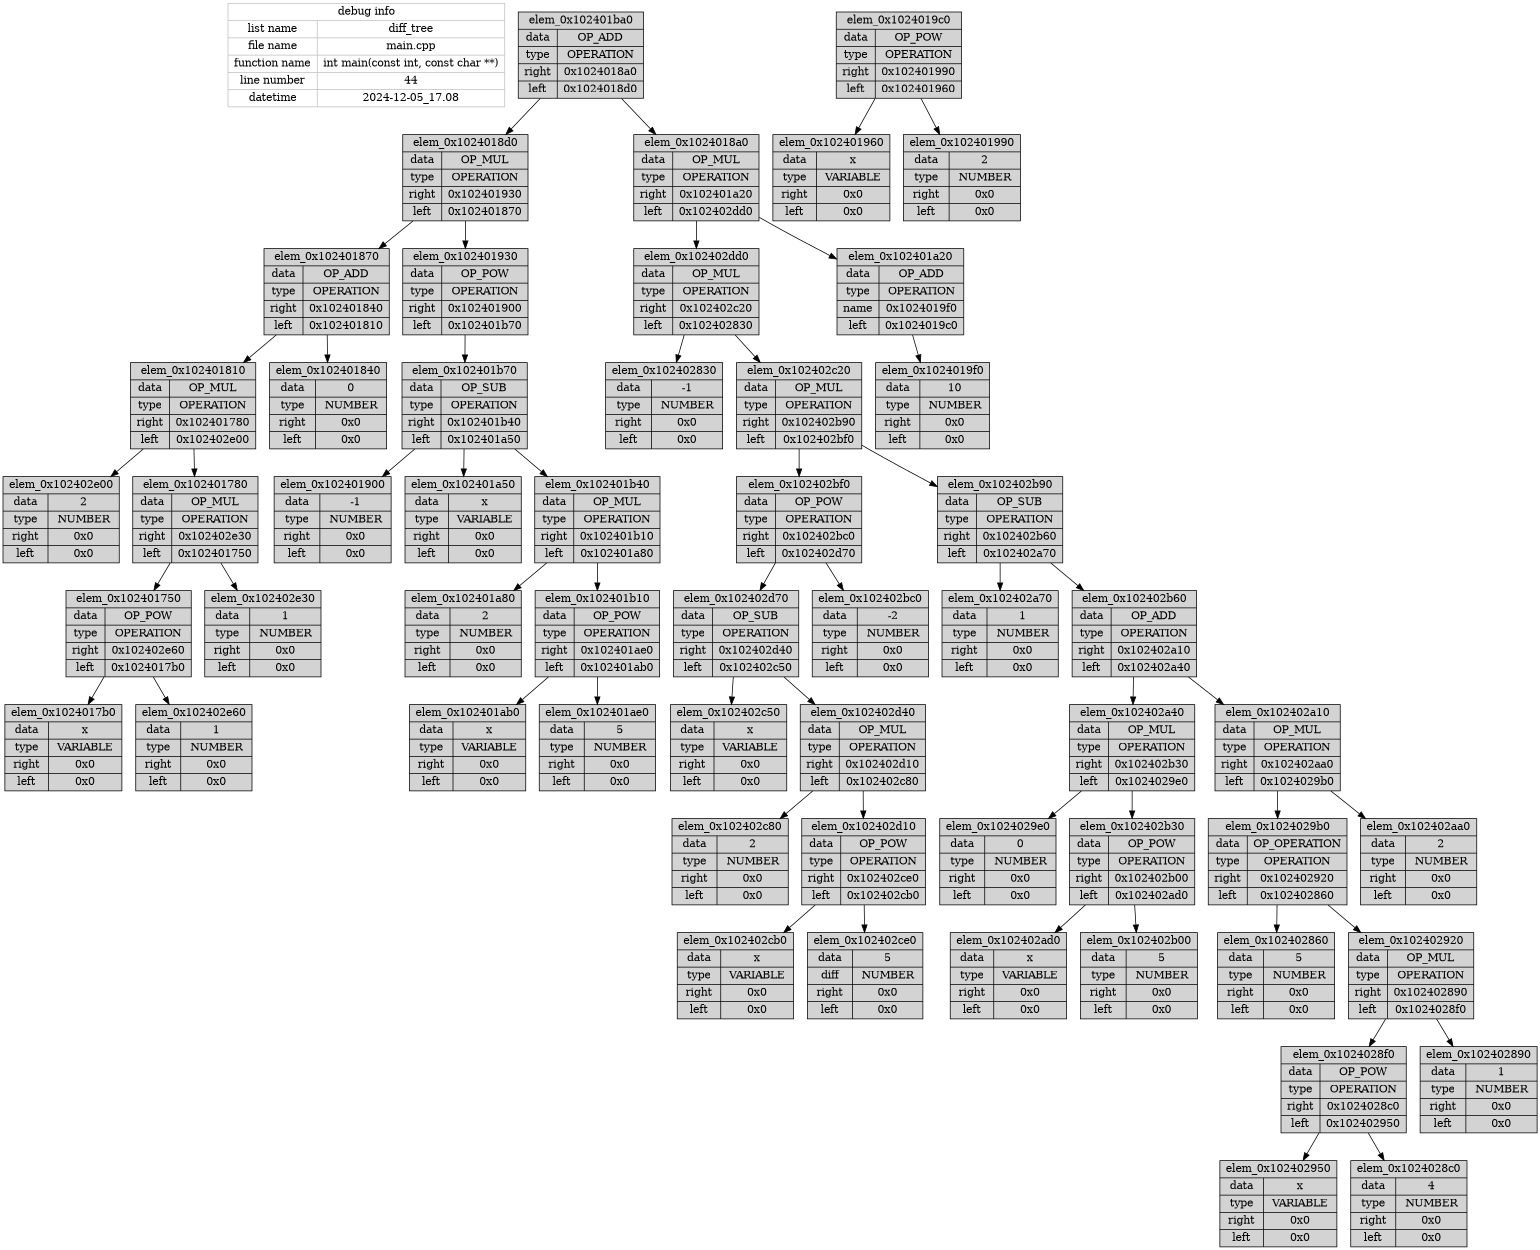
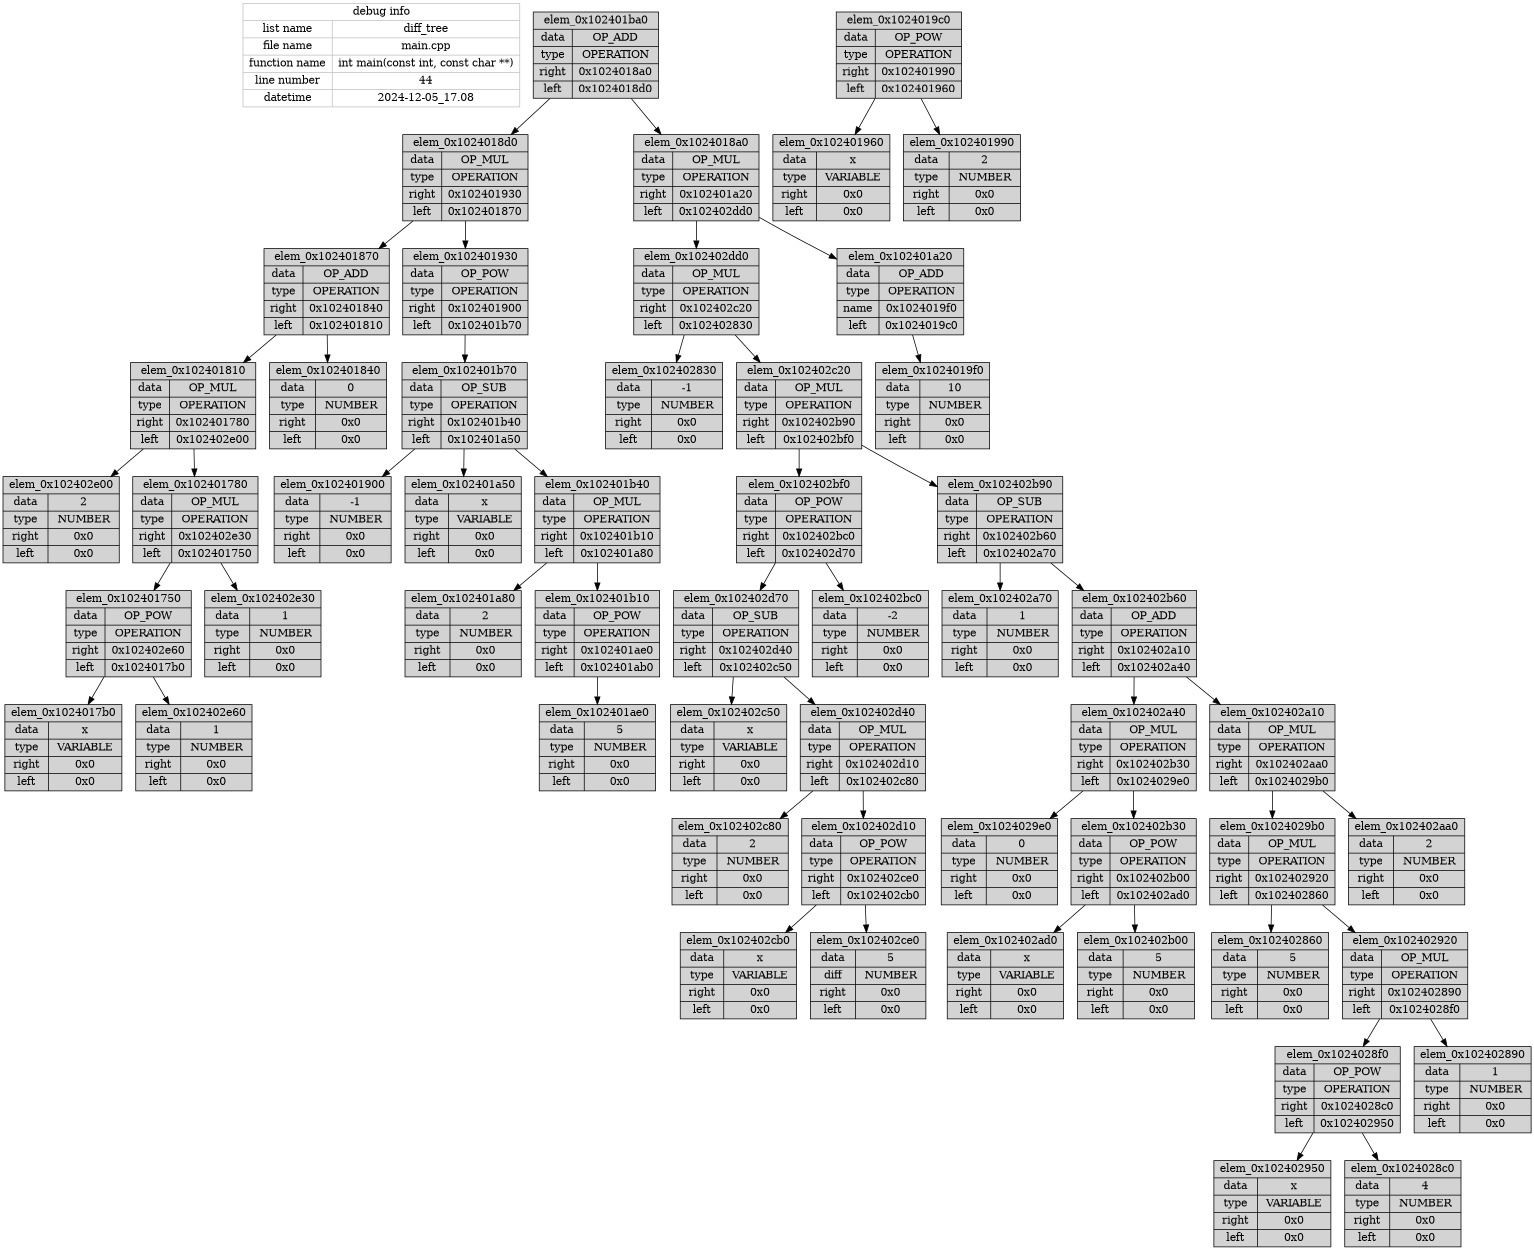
(468, 748) -> none
(1297, 844) -> (1292, 844)
